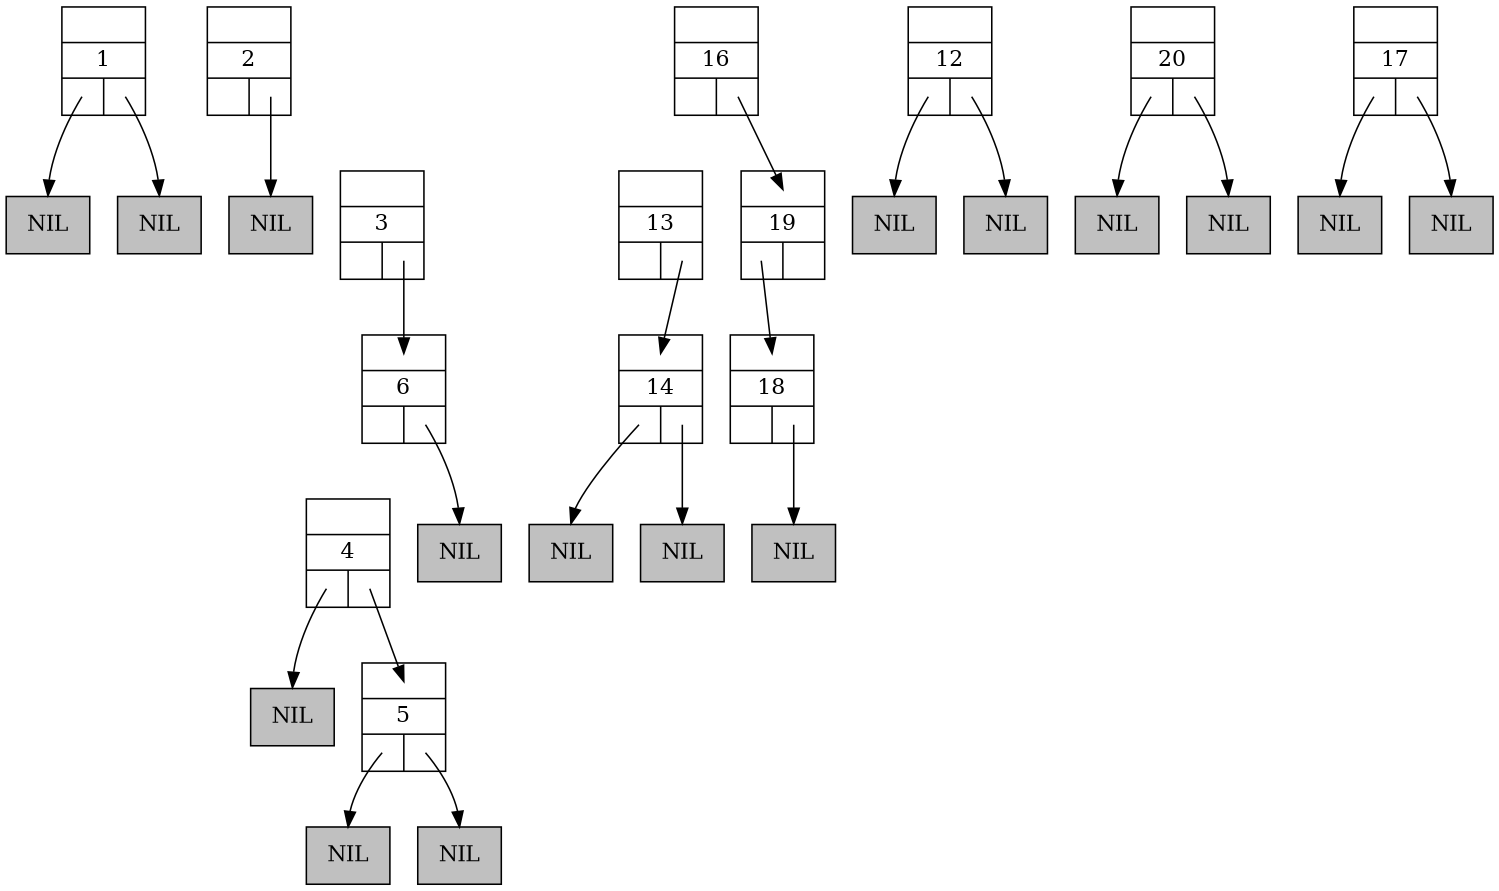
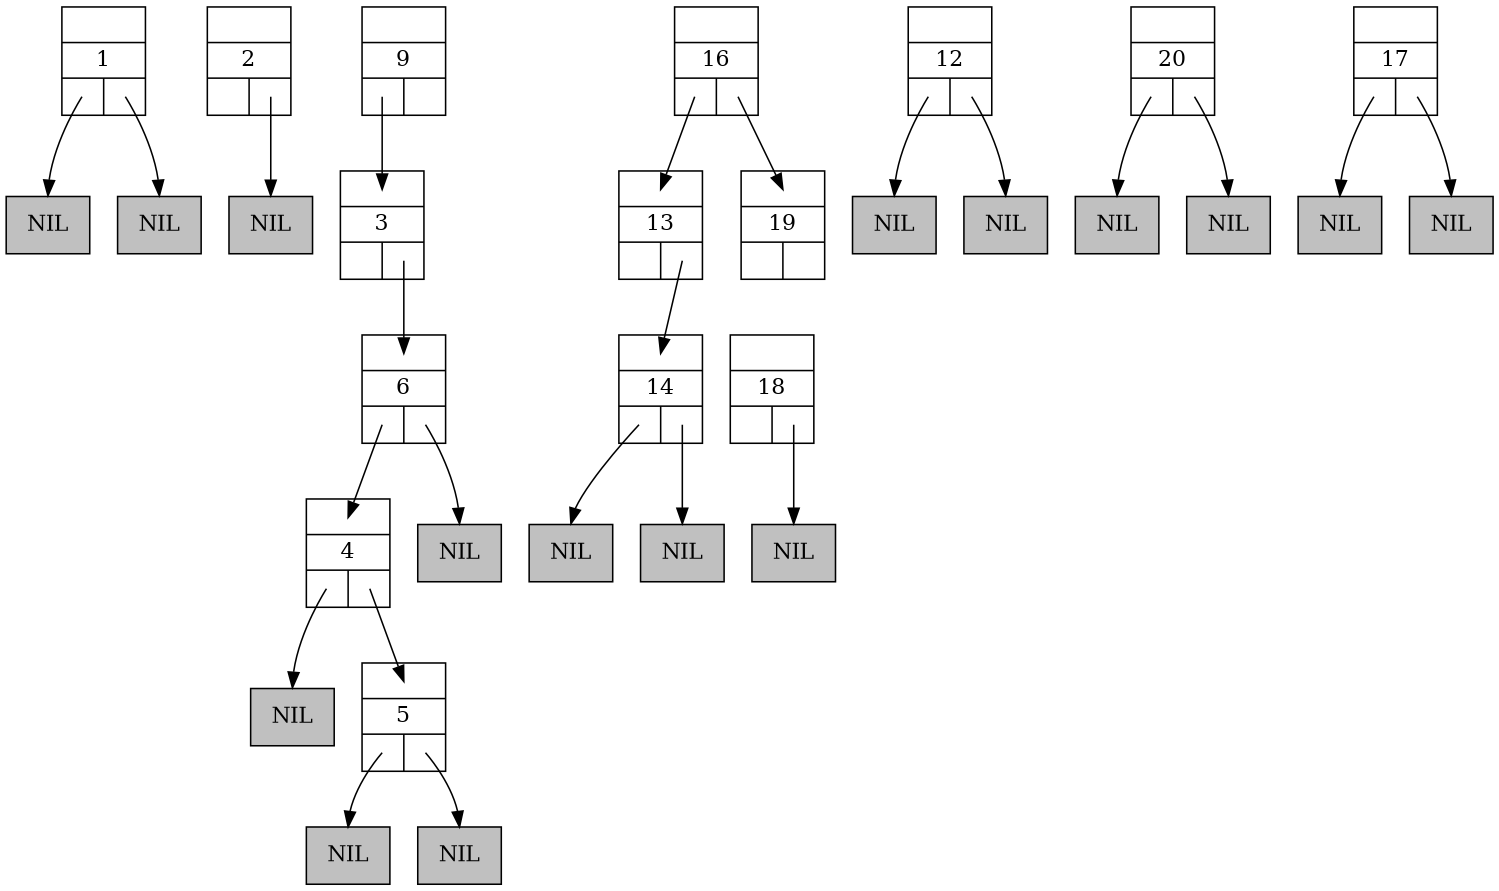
none -> (404, 61)
none -> (680, 136)
(766, 299) -> none
none -> (368, 464)
